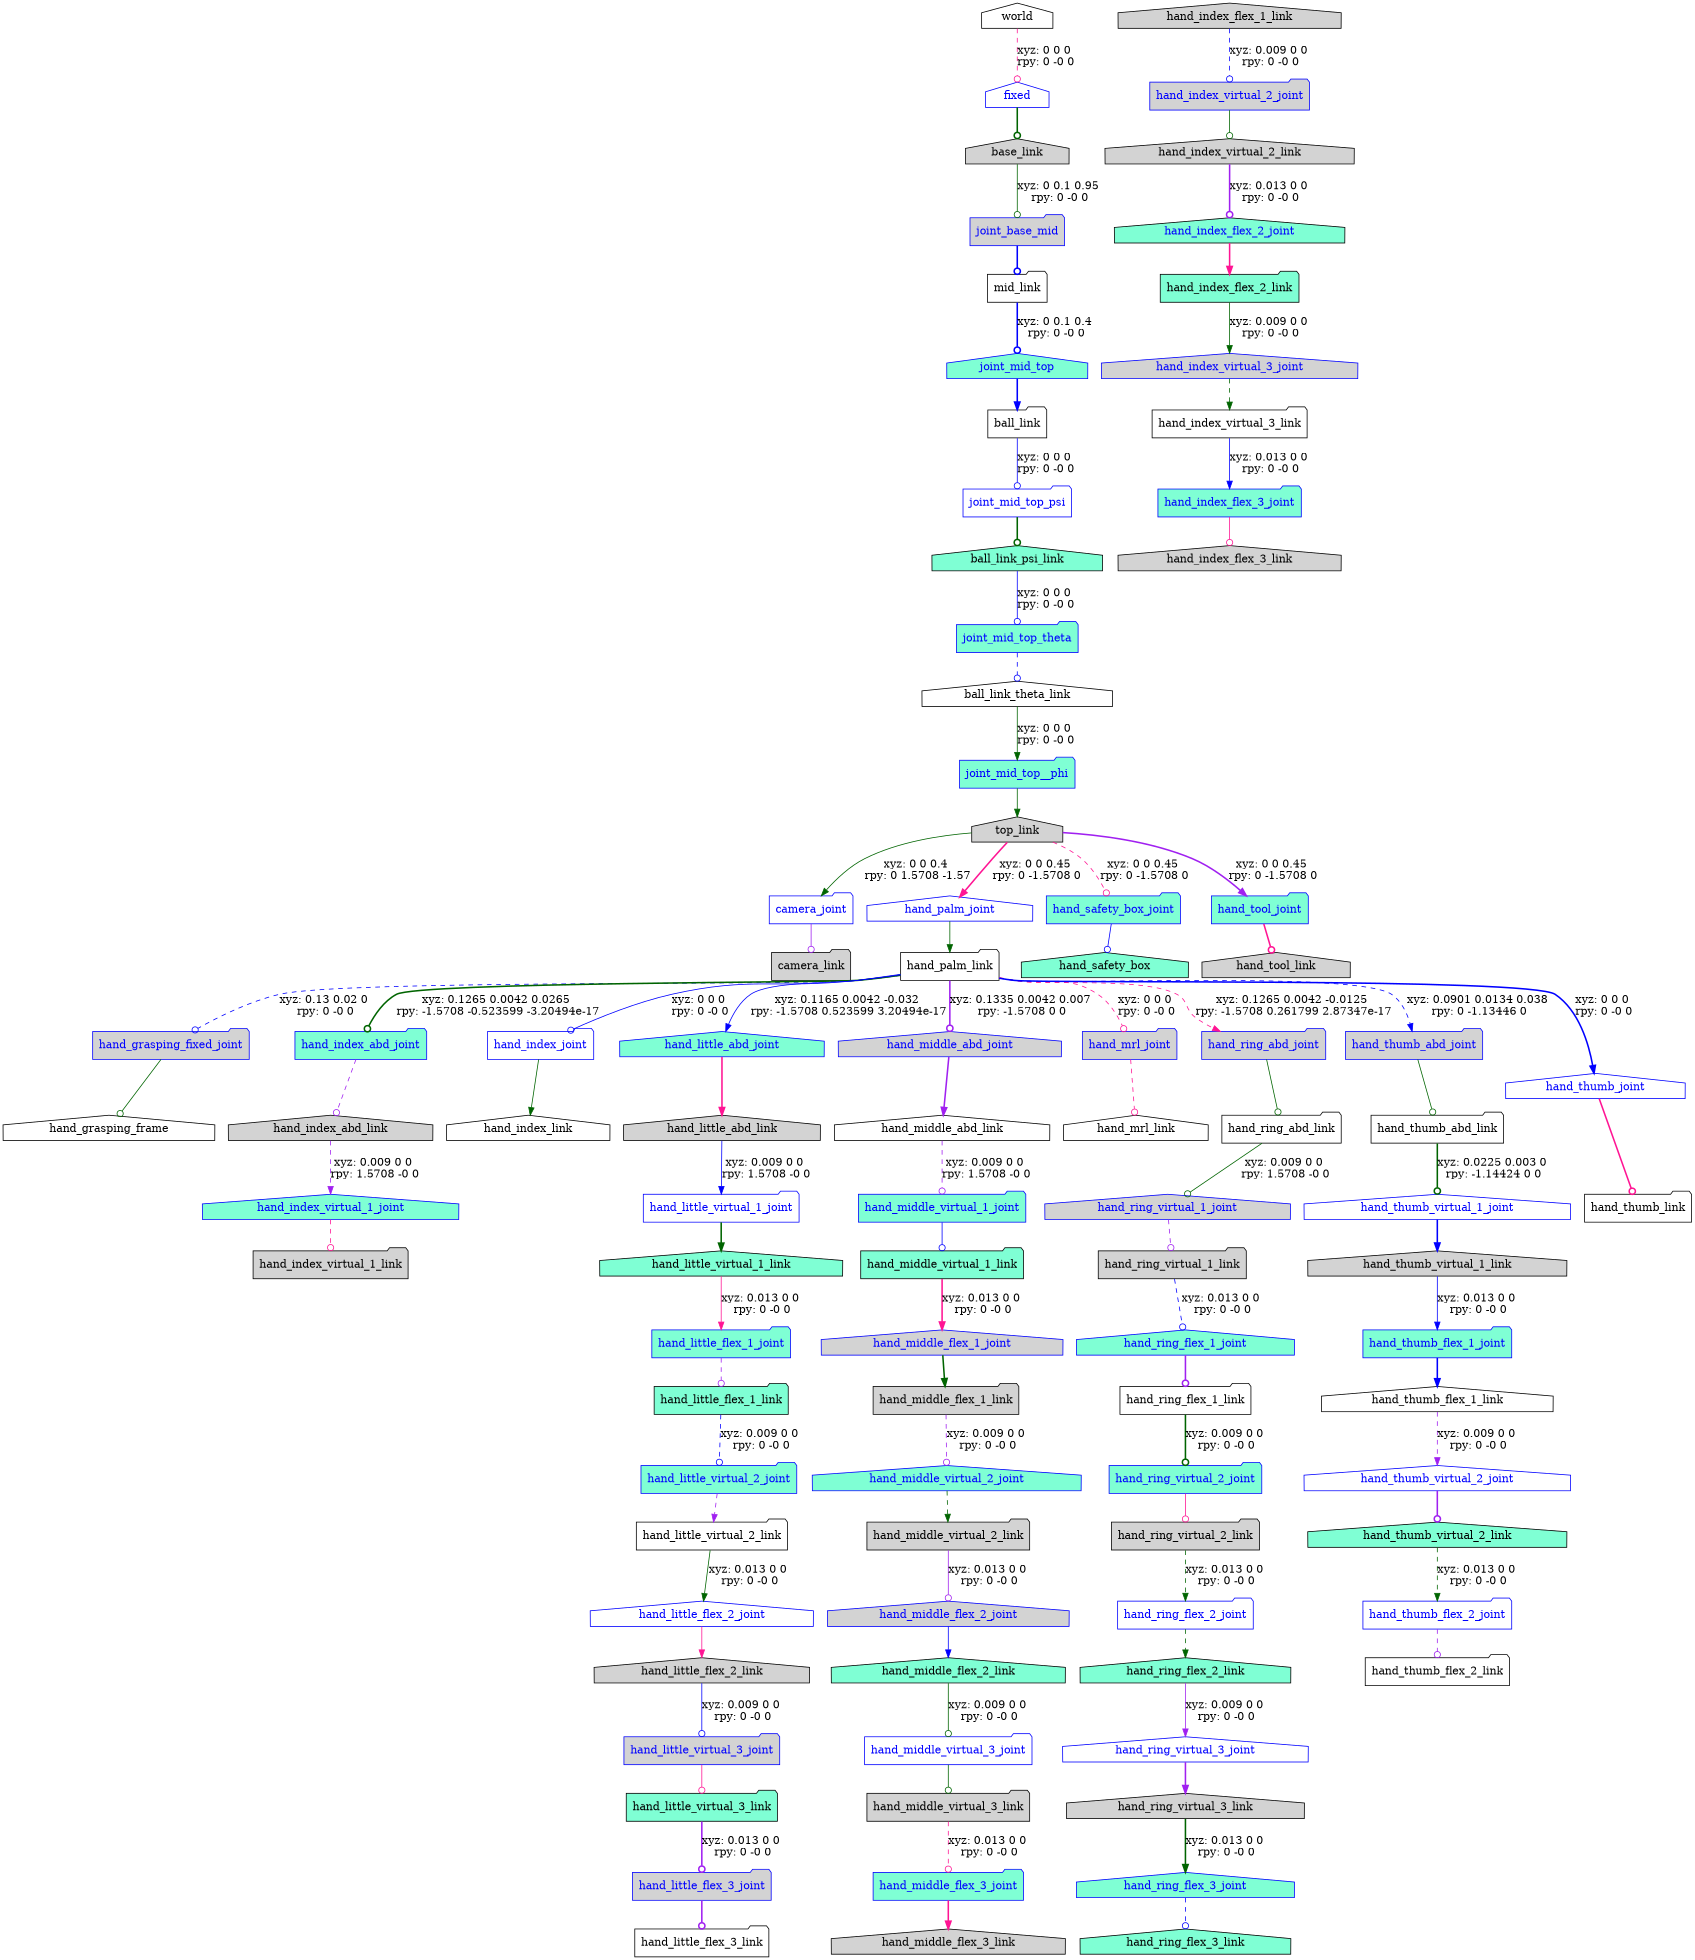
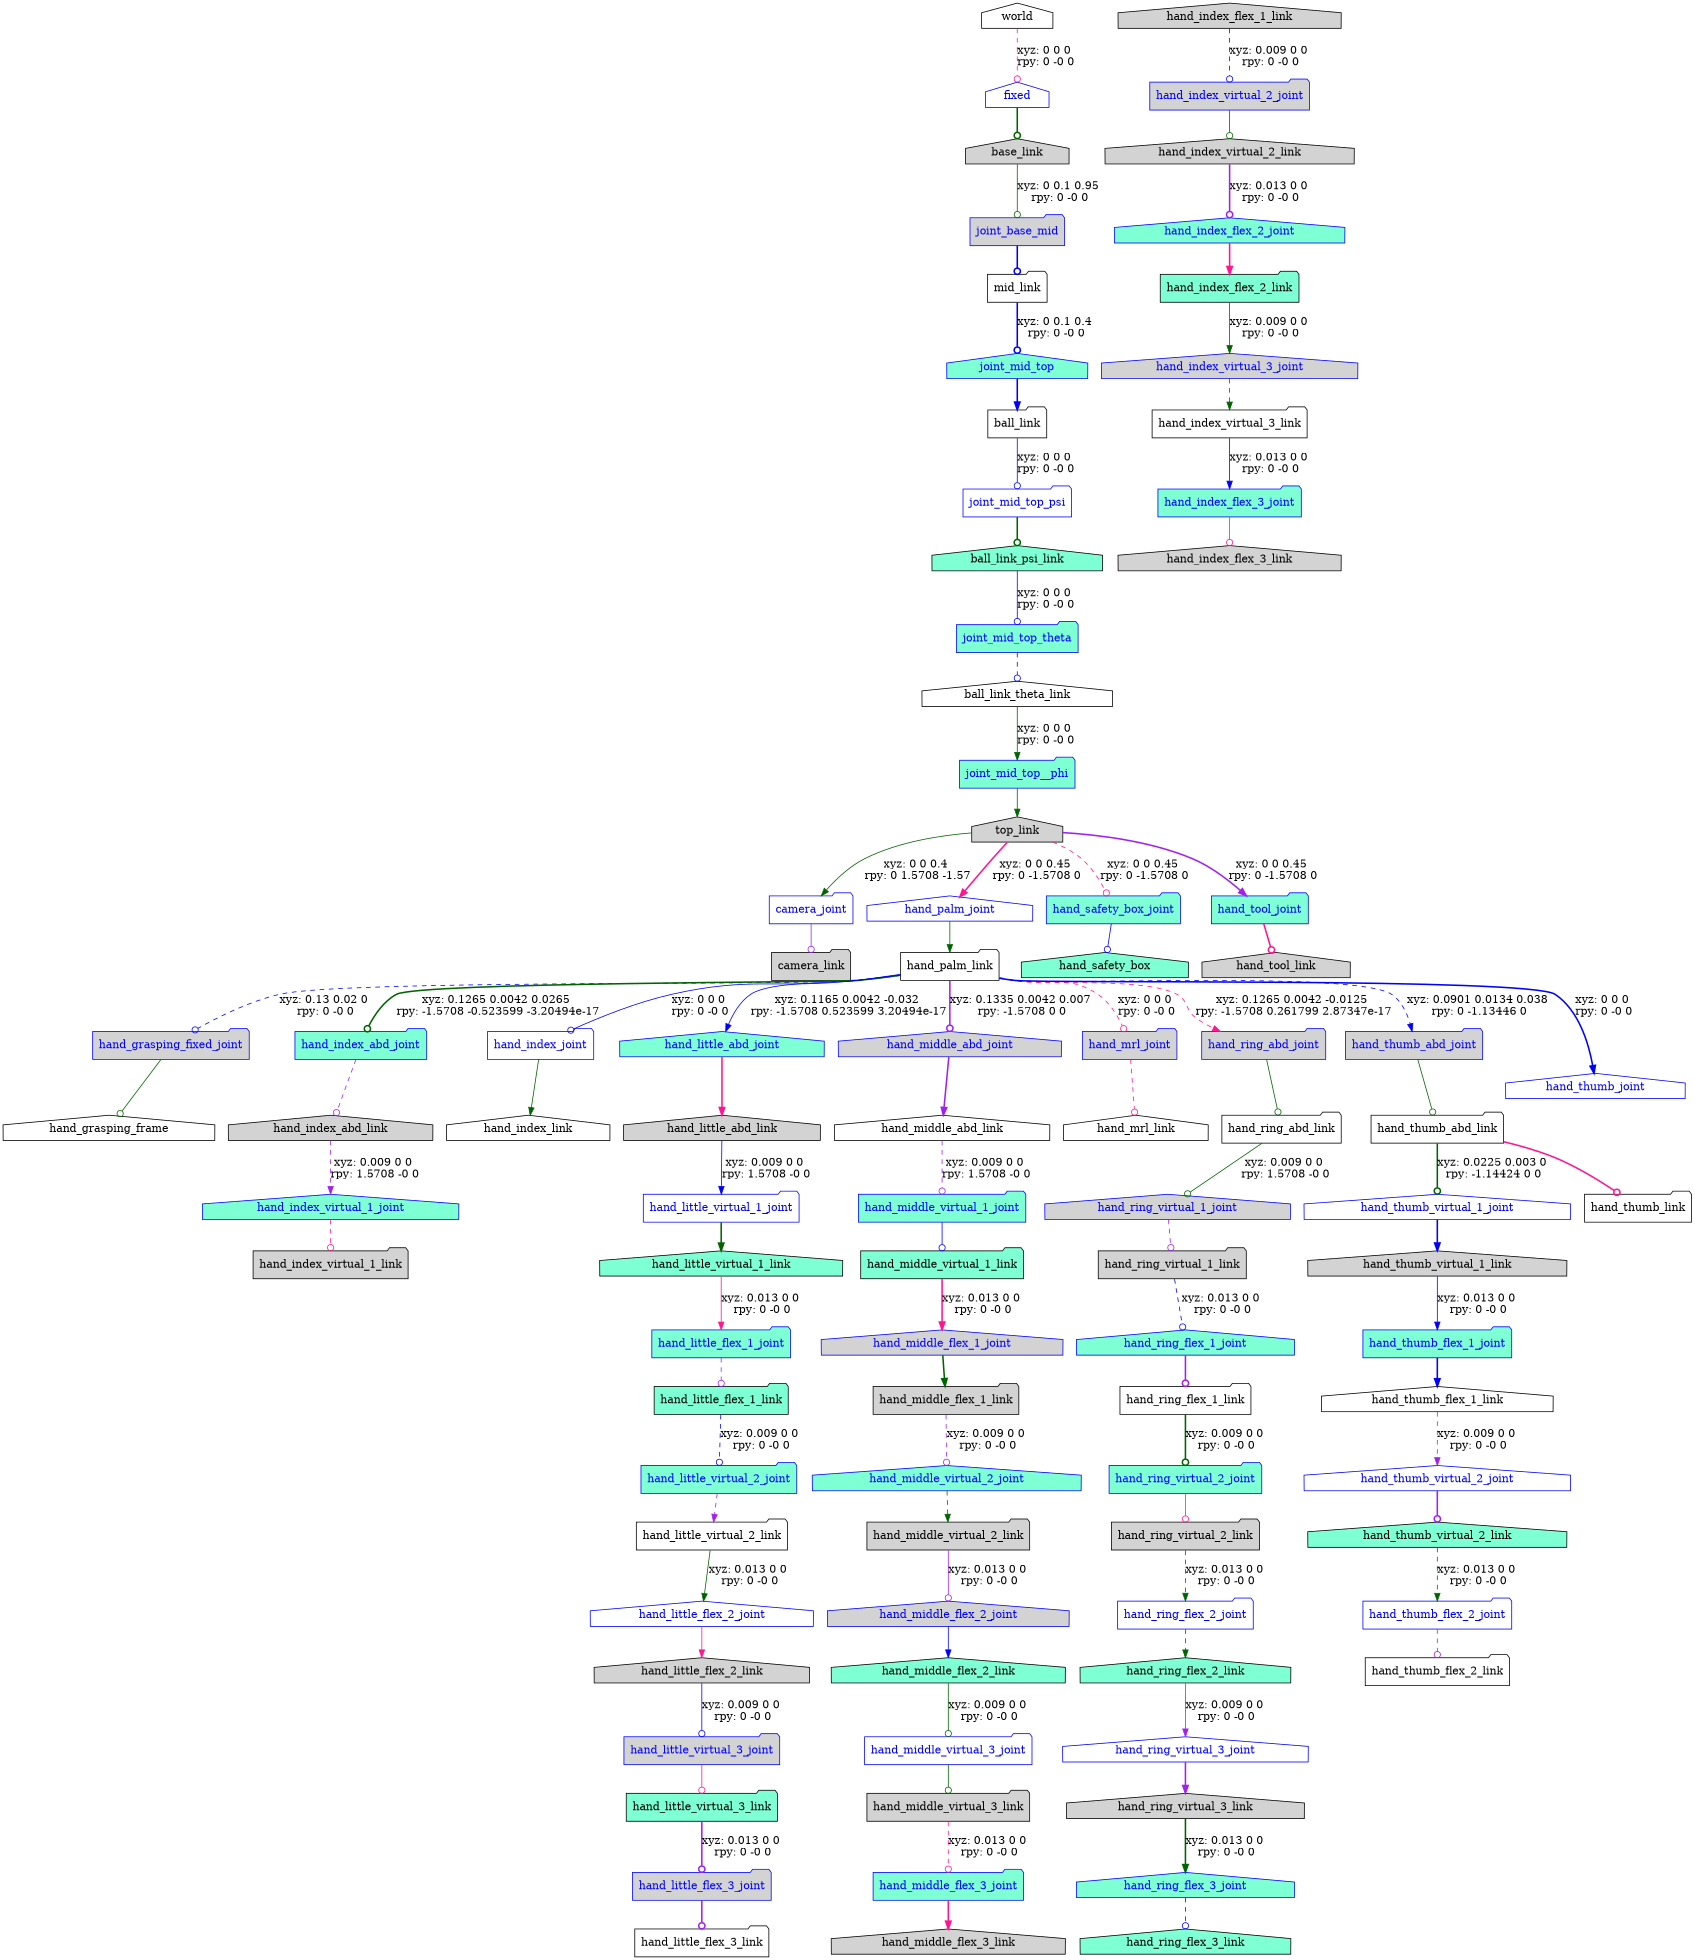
(1230, 232) -> (1230, 232)
(1615, 1143) -> (1561, 1160)
